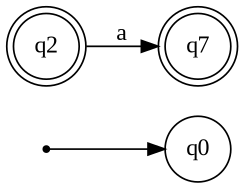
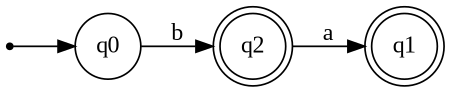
none -> (168, 46)
(198, 46) -> (404, 46)
